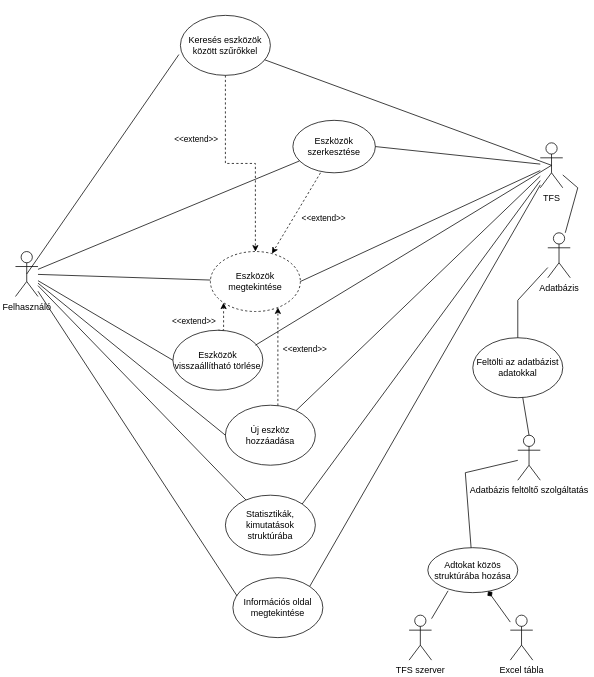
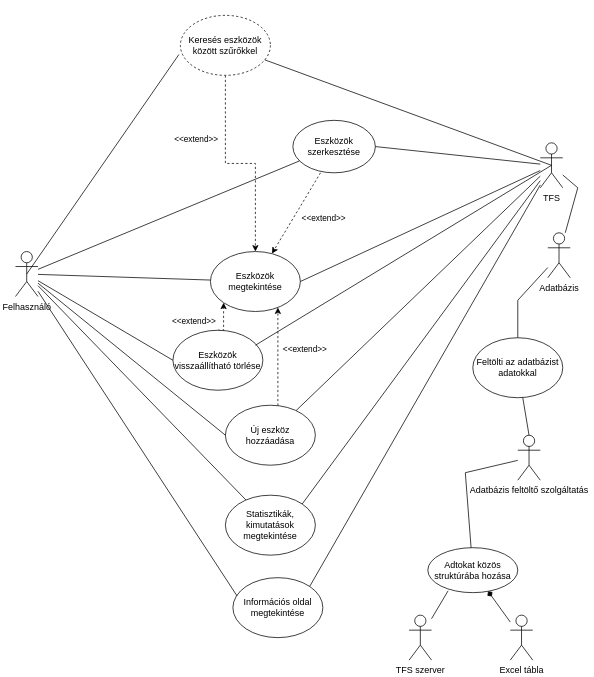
(225, 45) -> (225, 45)
(255, 282) -> (255, 282)
(270, 525) -> (270, 525)
